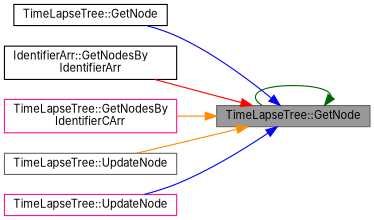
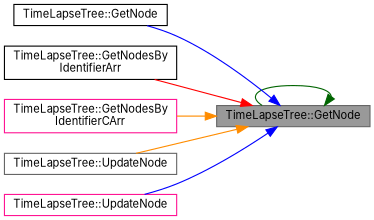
(91, 63) -> (91, 63)
